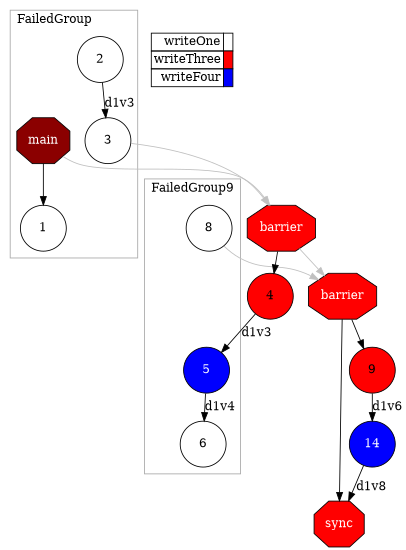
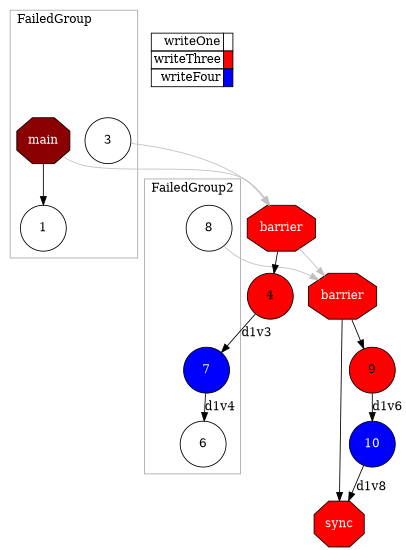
(100, 60) -> none
(193, 189) -> (193, 189)
(207, 370) -> (207, 370)
(372, 444) -> (372, 444)
